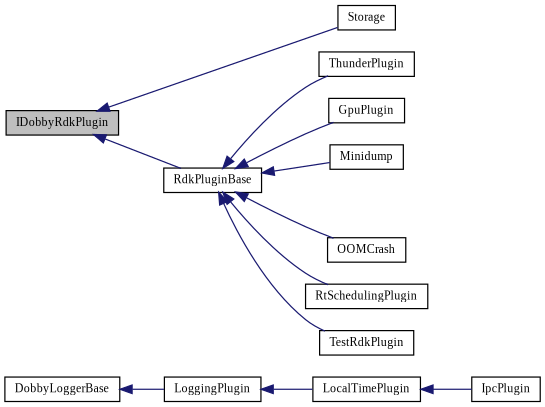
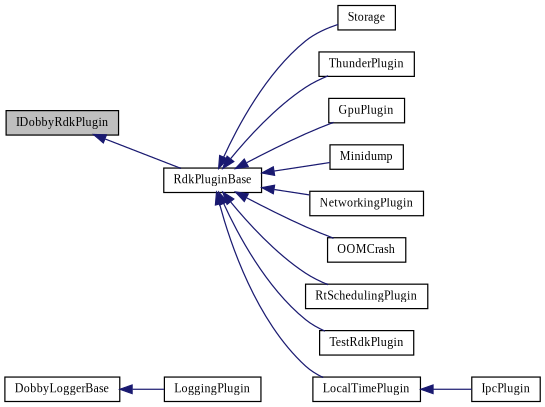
(223, 67) -> (269, 80)
none -> (367, 204)
(293, 389) -> (257, 300)
